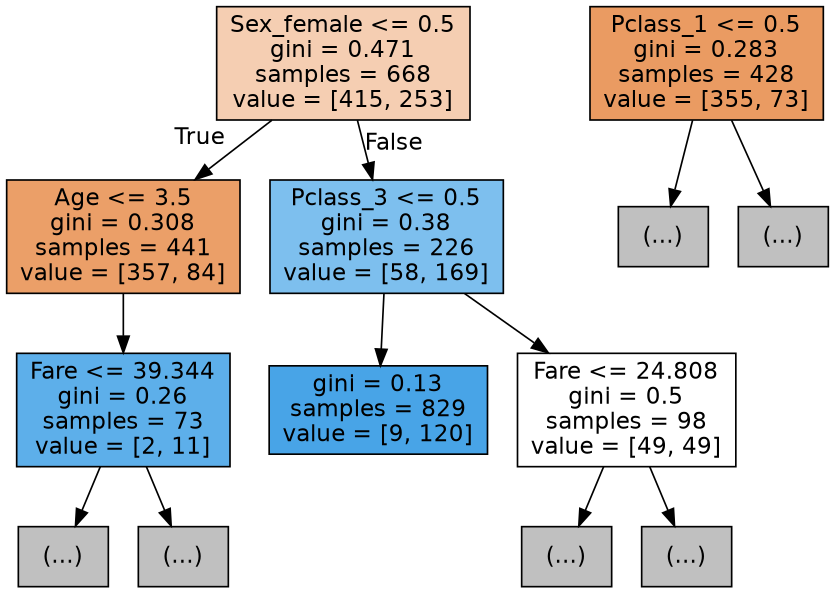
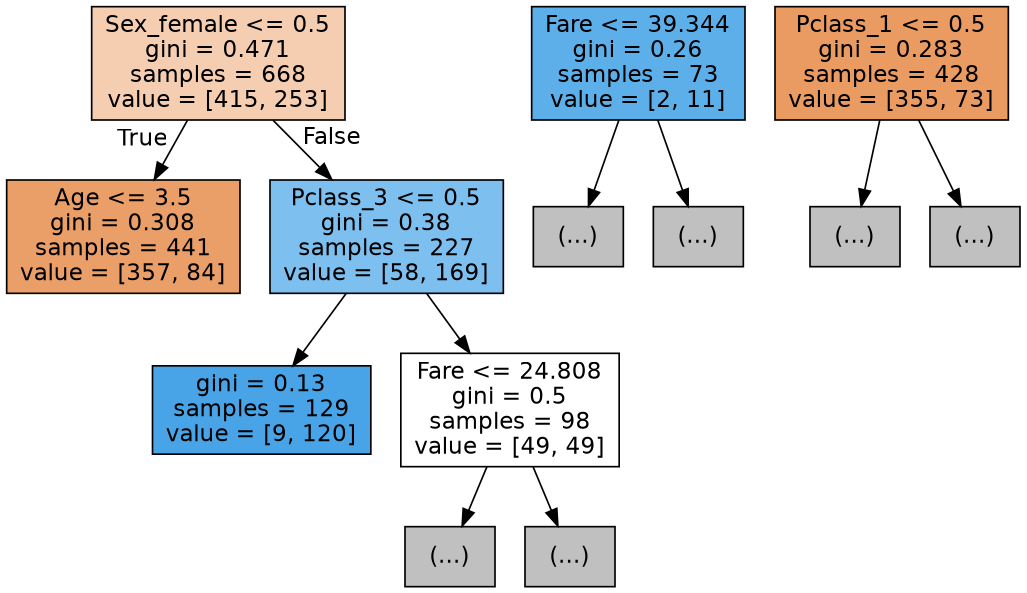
(387, 237) -> (387, 237)
(123, 315) -> none
(378, 410) -> (262, 410)
